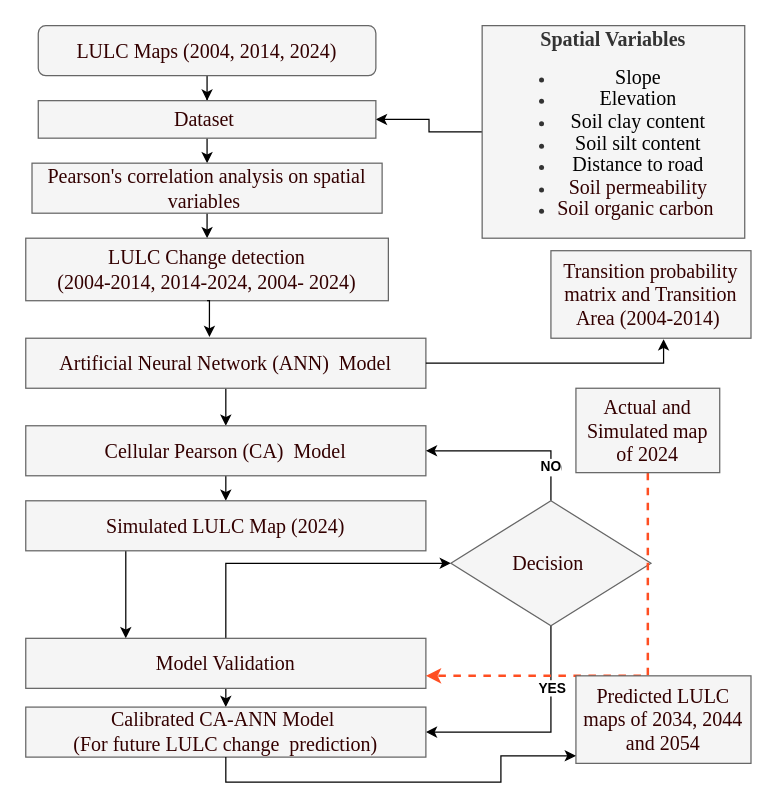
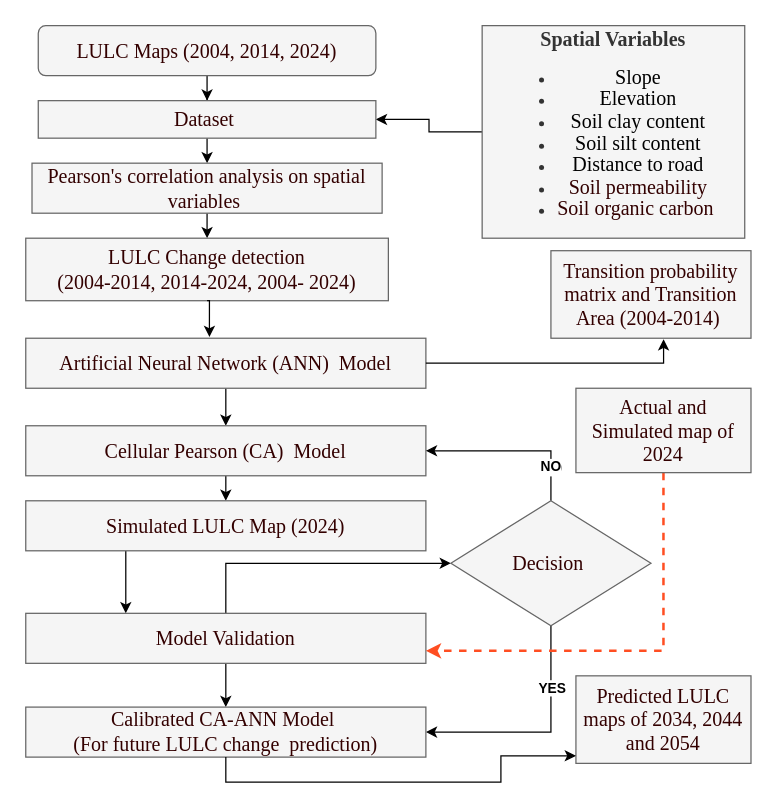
(648, 430) -> (663, 430)
(226, 663) -> (226, 638)
